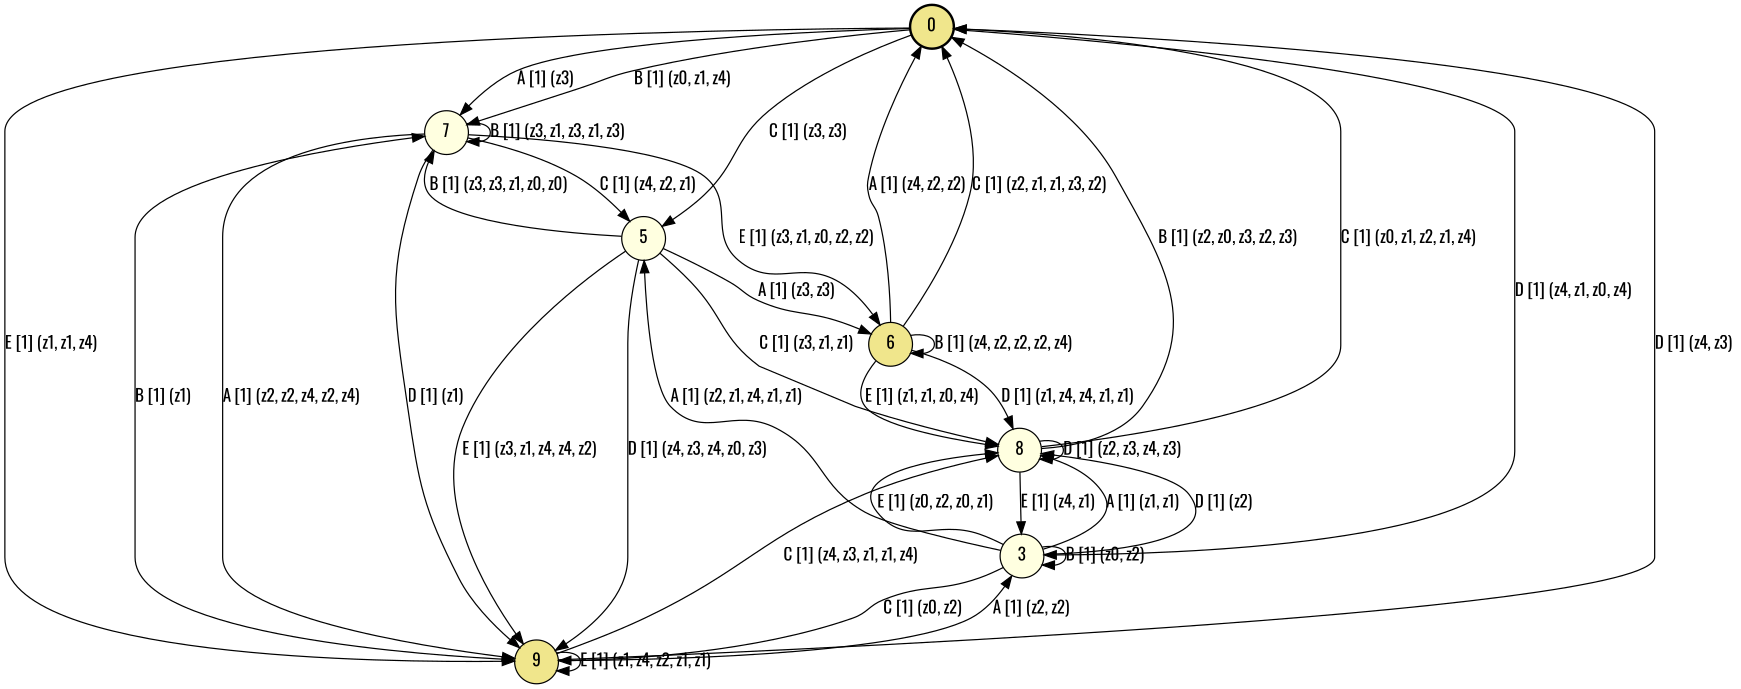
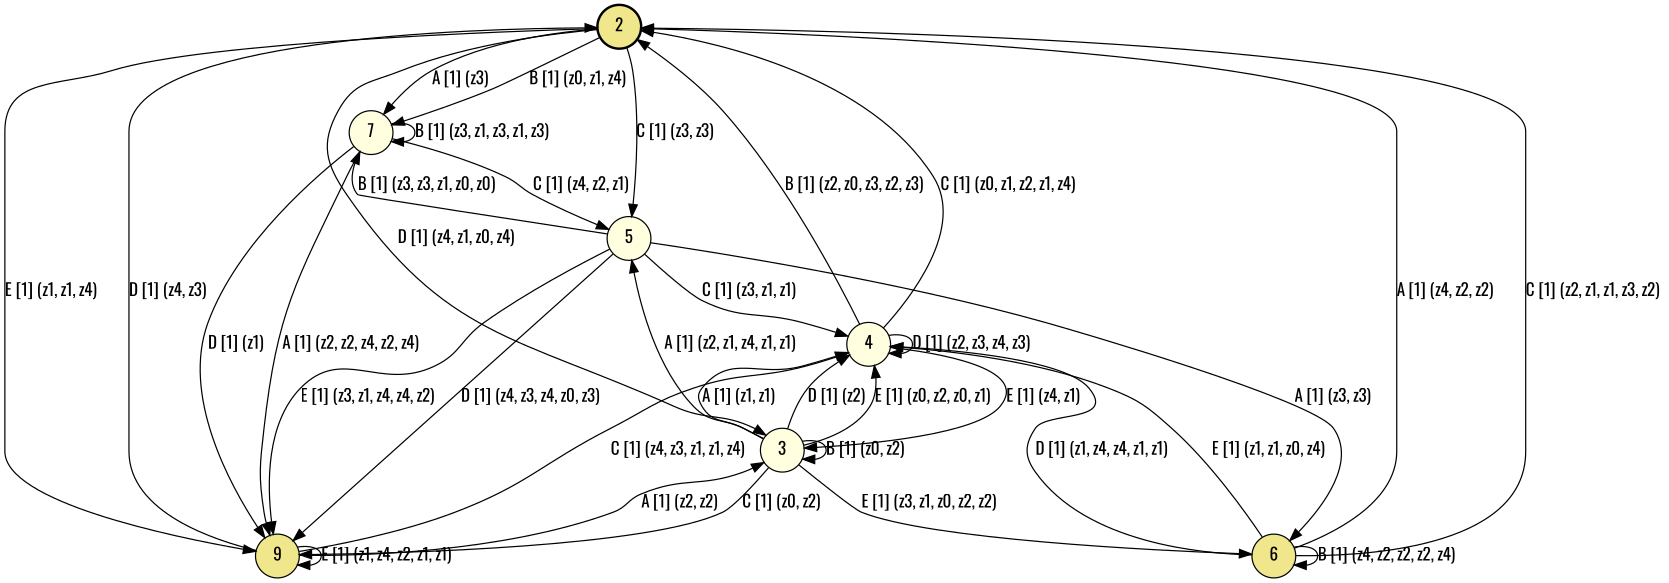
(932, 27) -> (619, 27)
(706, 178) -> (1010, 539)
(135, 449) -> none
(1020, 450) -> (869, 344)
